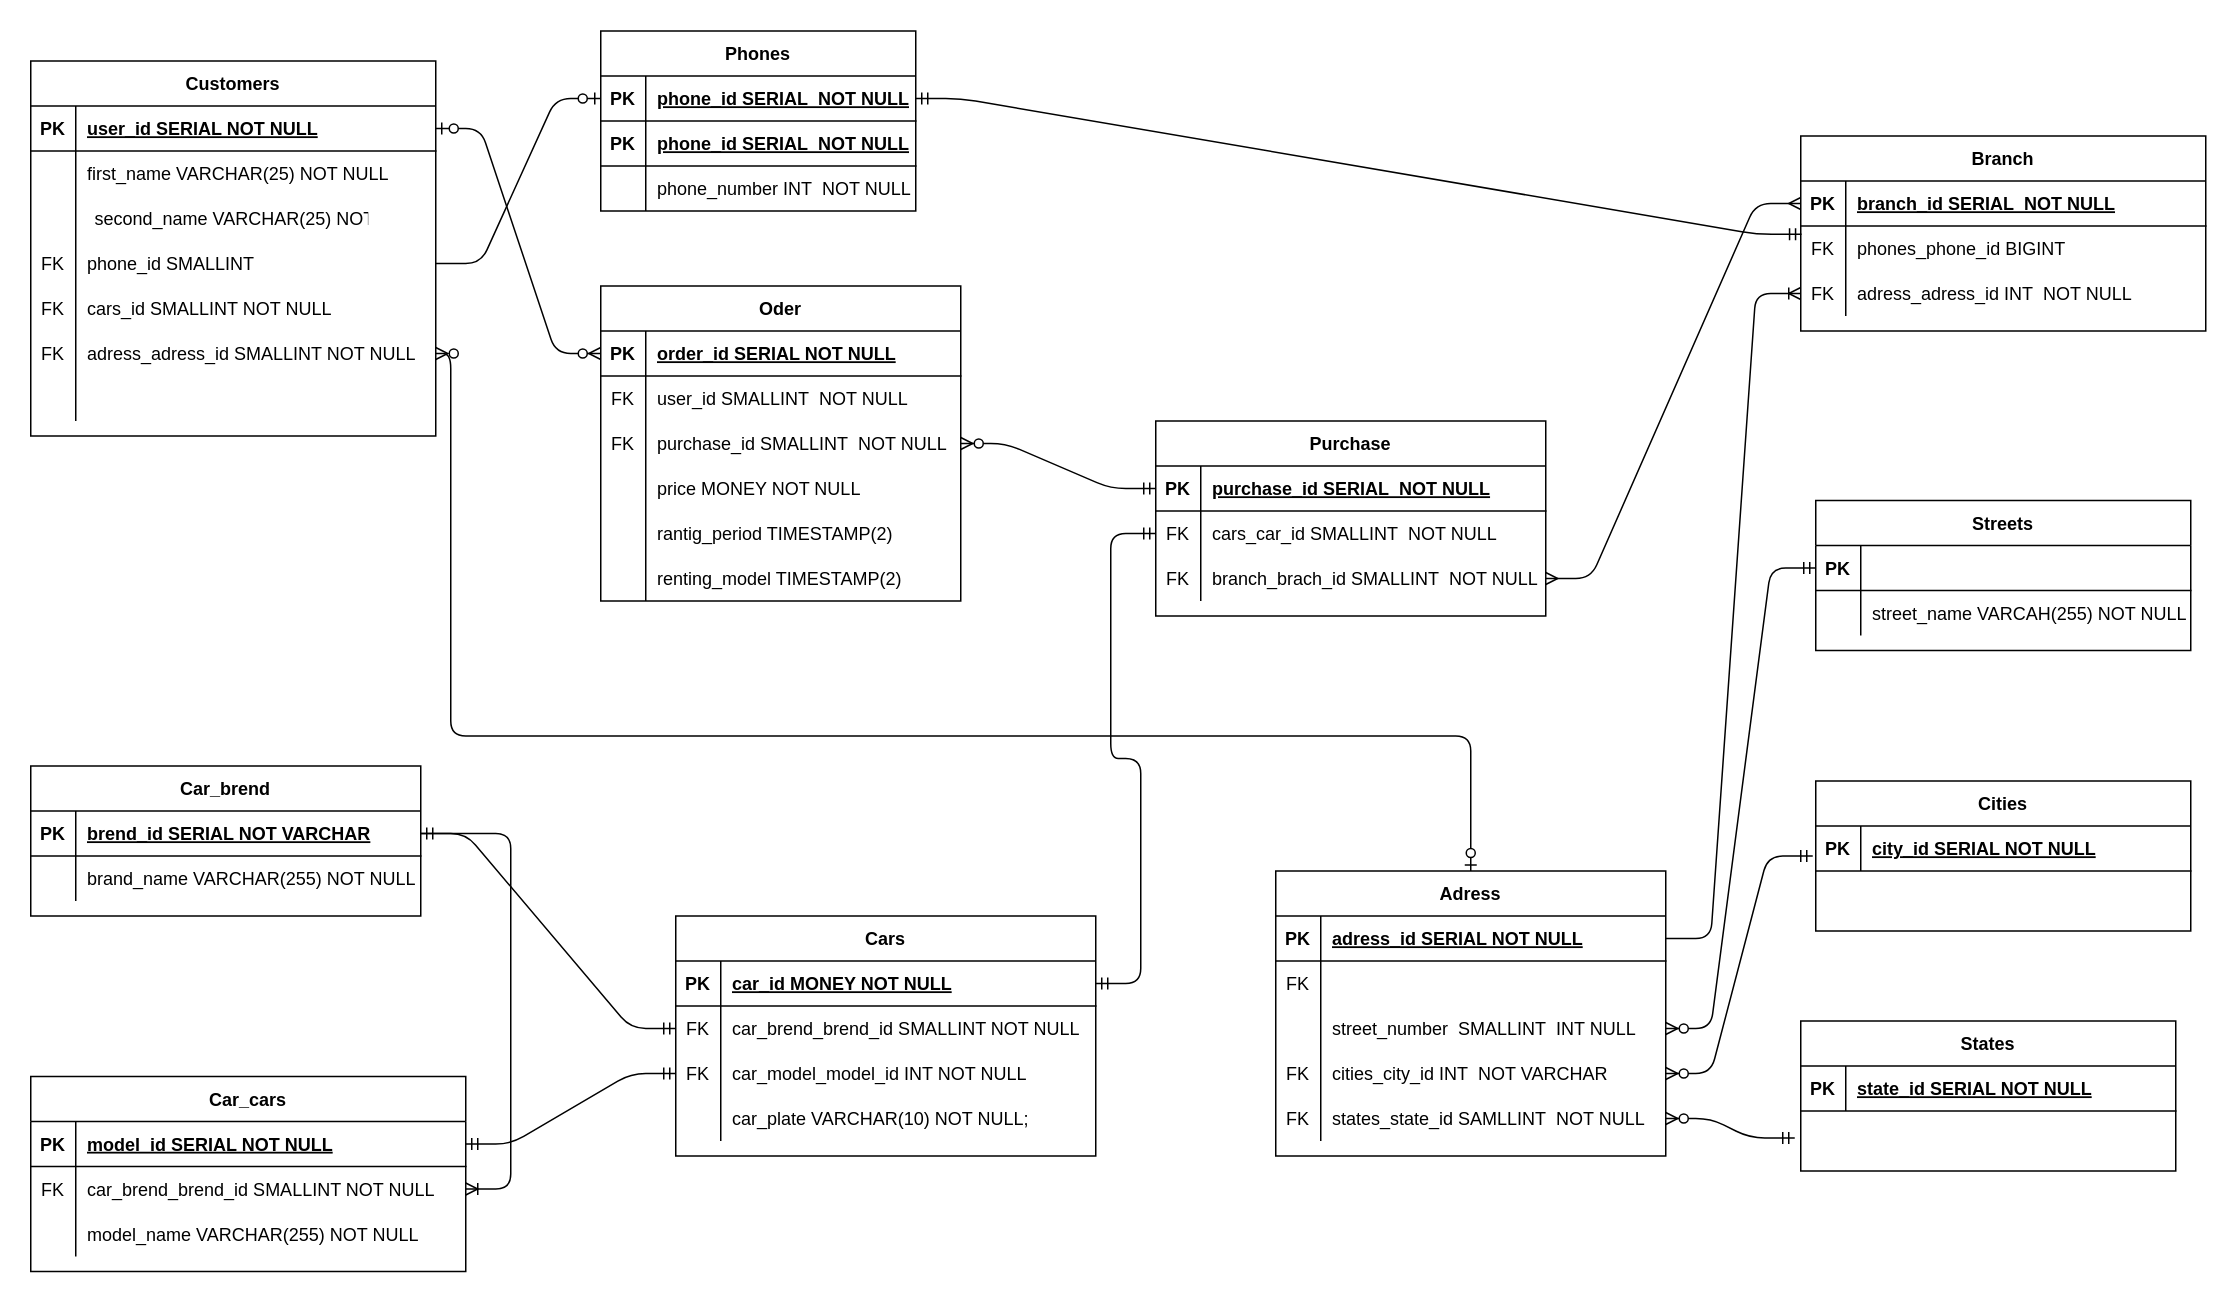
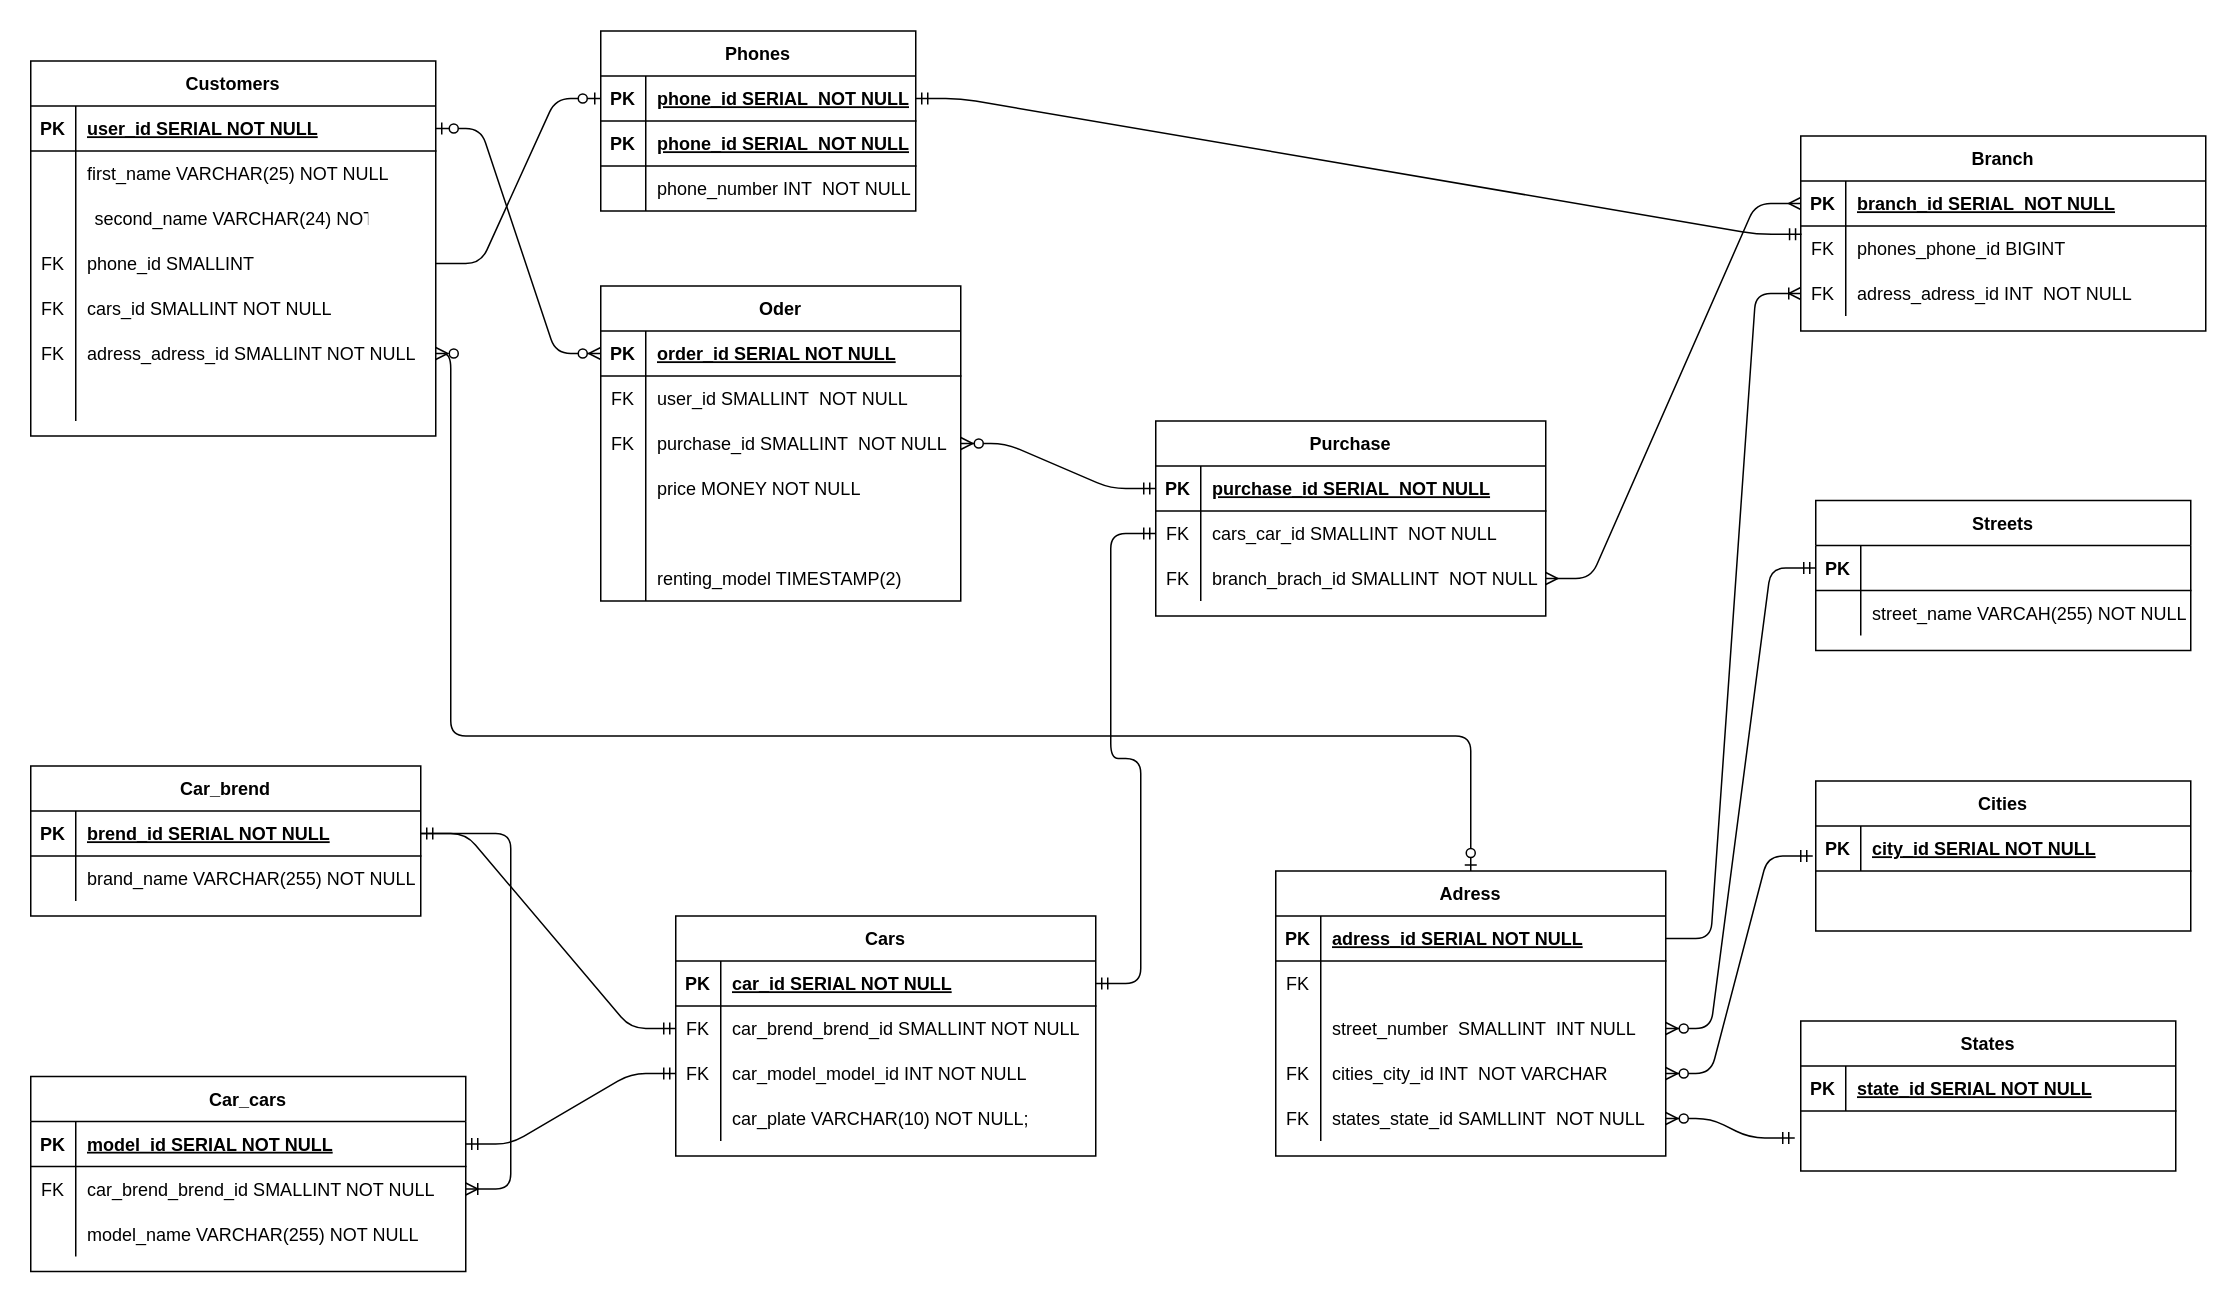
(251, 219) -> (251, 219)
(803, 533) -> none
(214, 834) -> (199, 834)
(828, 984) -> (834, 984)
